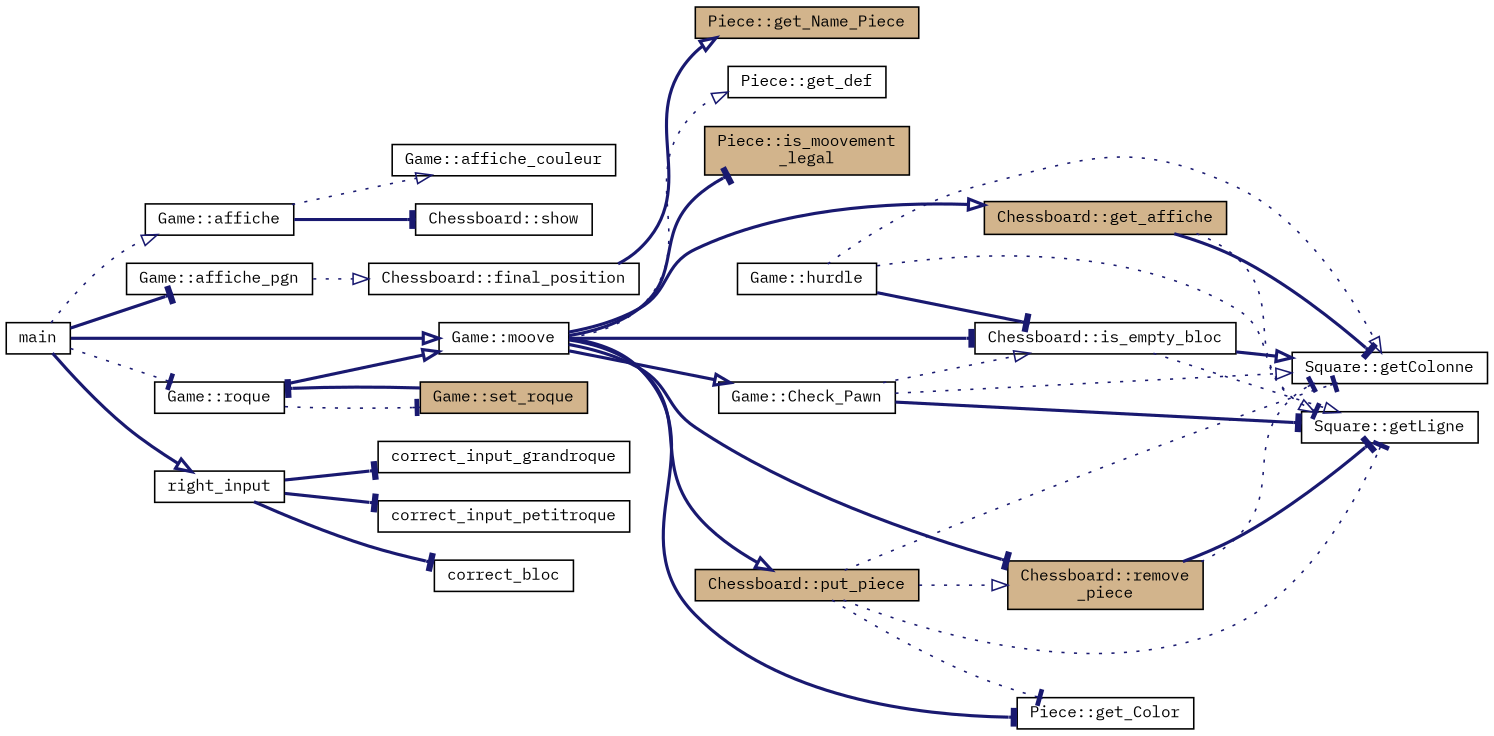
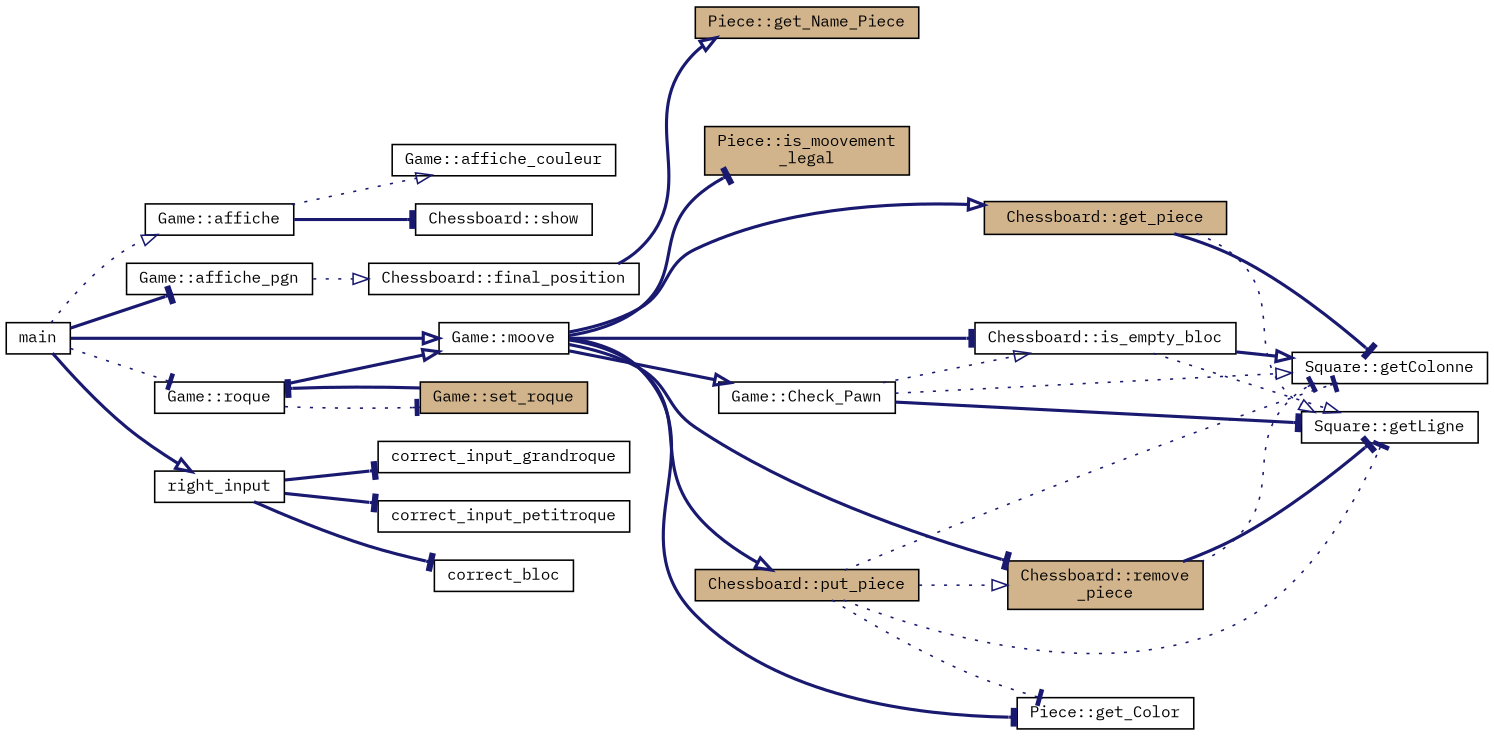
(807, 82) -> none
(1105, 218) -> (1105, 218)
(807, 279) -> none
